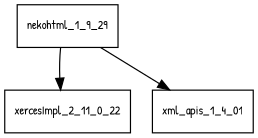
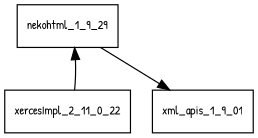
(60, 63) -> (76, 75)
(203, 111) -> (203, 111)
